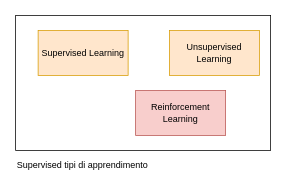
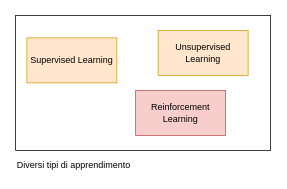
(83, 53) -> (72, 60)
(214, 53) -> (203, 53)
(88, 165) -> (79, 165)
